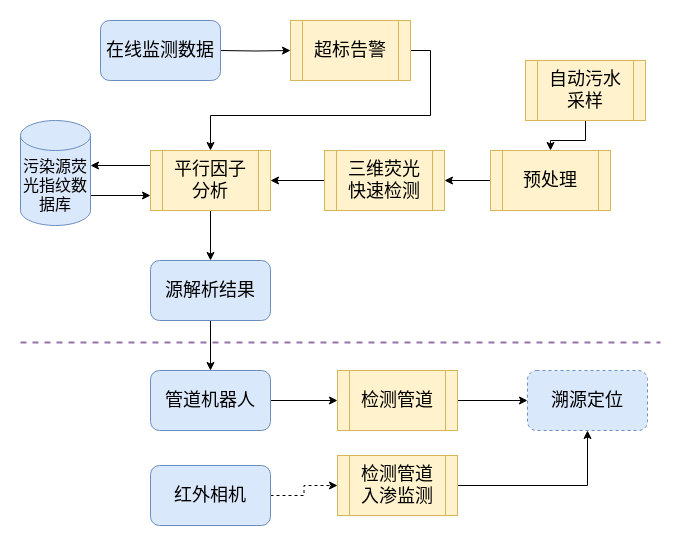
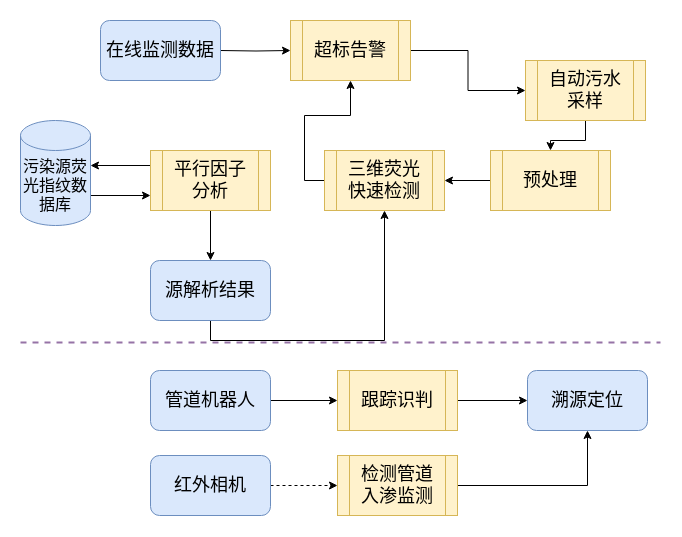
(426, 116) -> (468, 76)
(292, 181) -> (305, 151)
(211, 351) -> (358, 341)
(398, 401) -> (398, 401)
(588, 401) -> (588, 401)
(211, 496) -> (211, 486)
